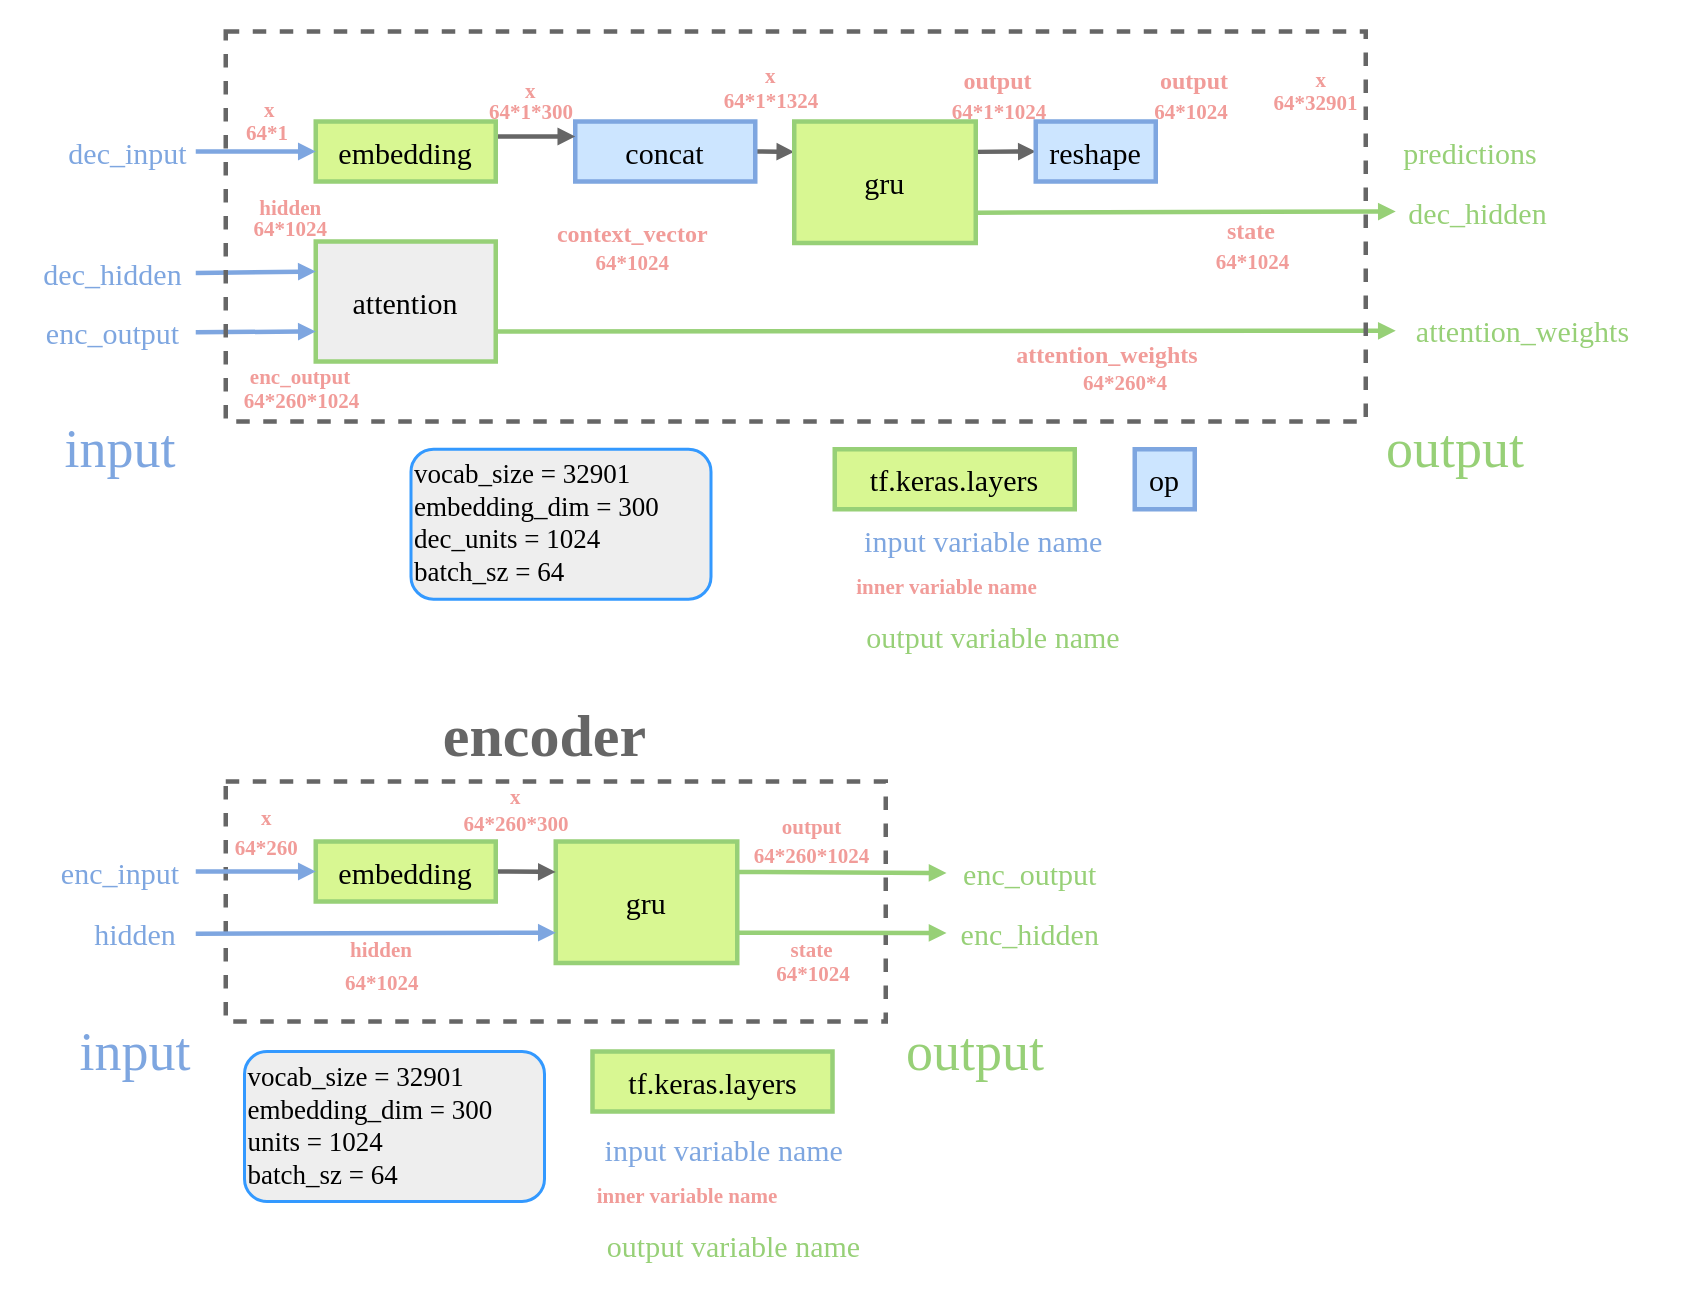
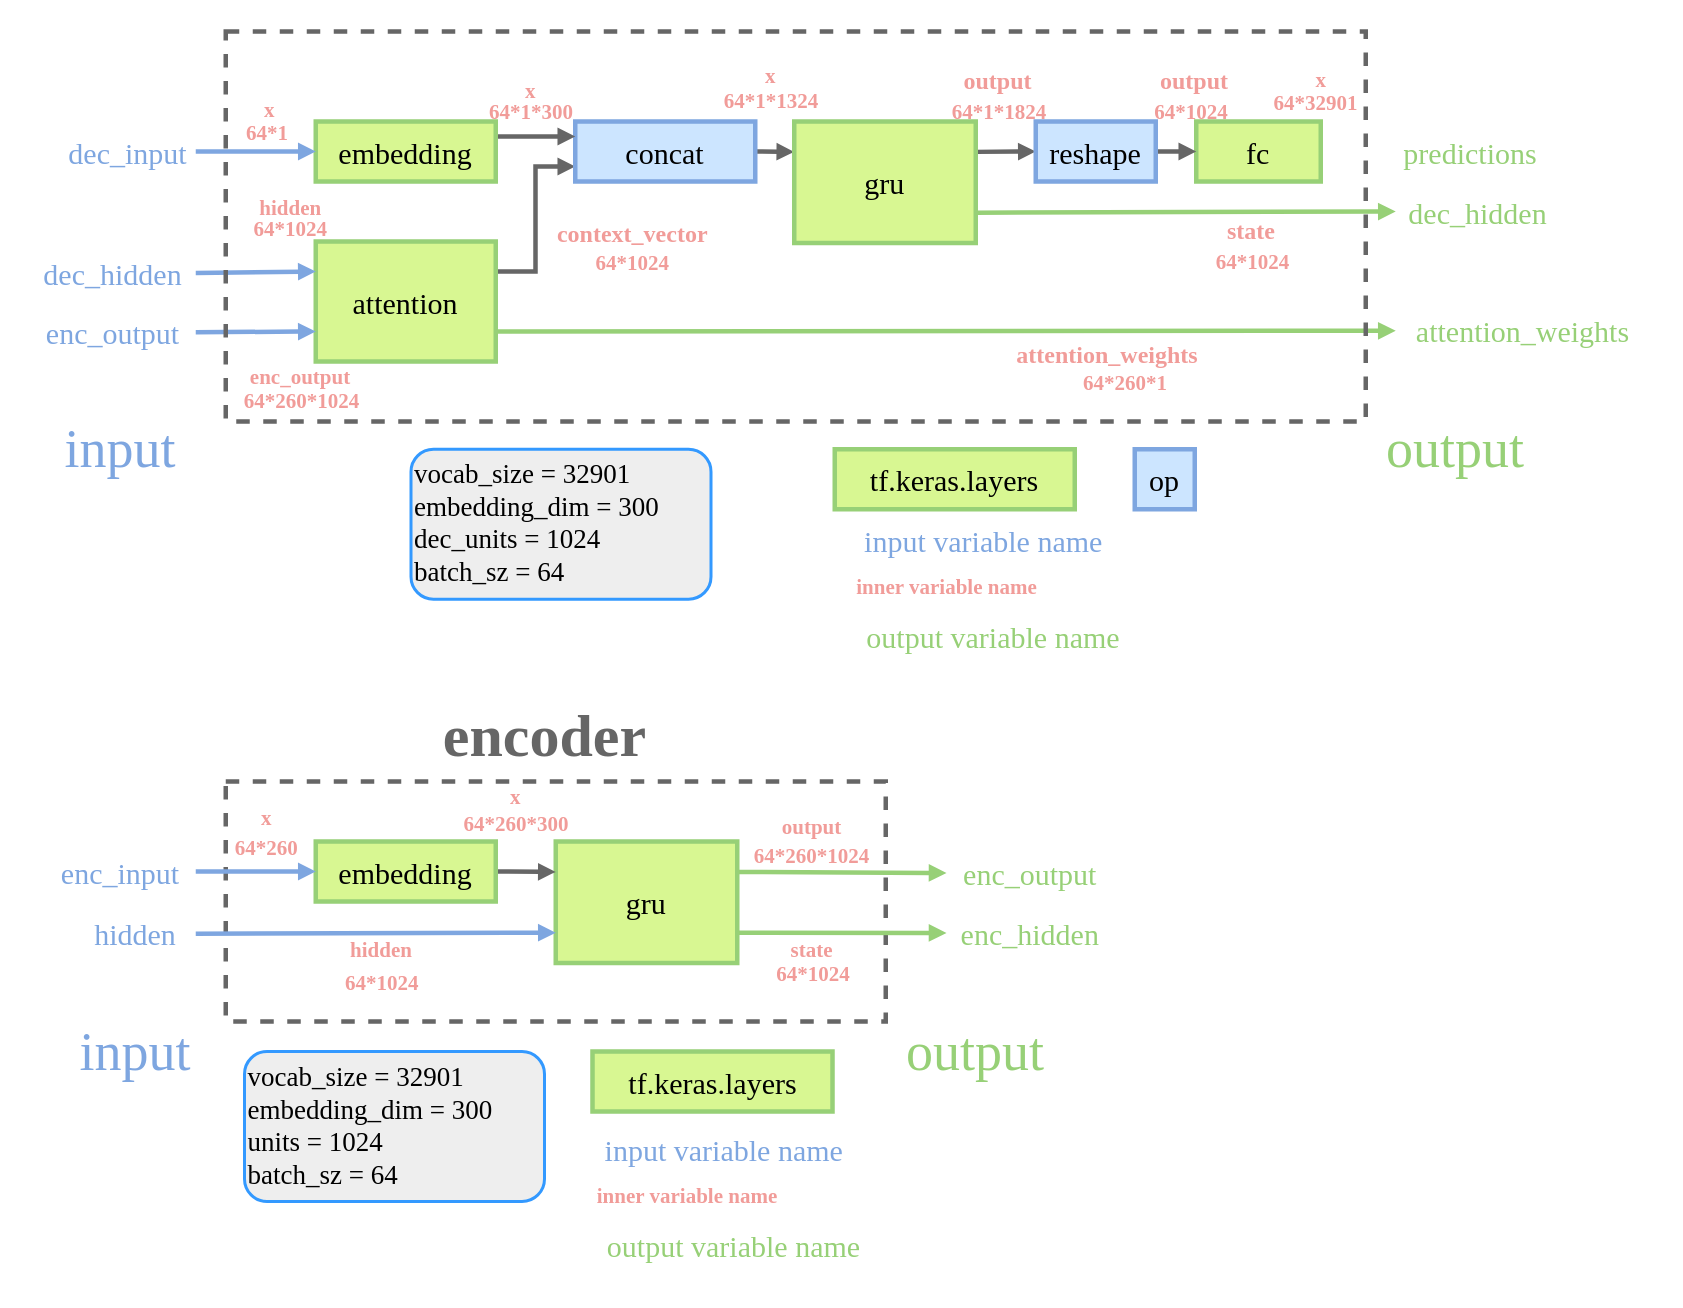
(1000, 107) -> (1000, 107)
none -> (1168, 152)
none -> (1259, 152)
none -> (536, 227)
(406, 302) -> (406, 302)
(1126, 379) -> (1126, 379)
